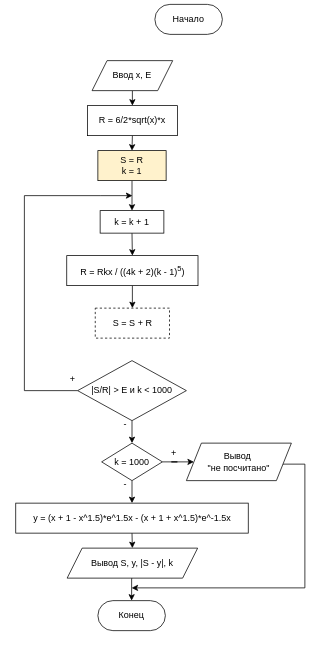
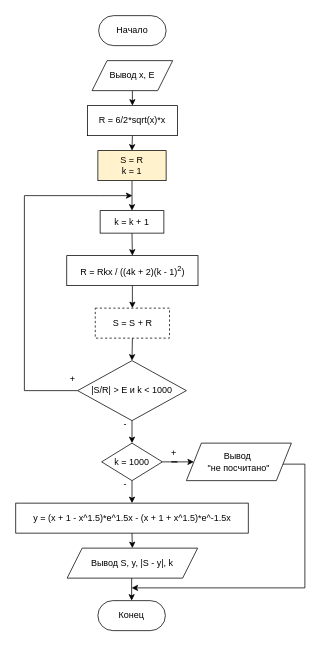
(189, 19) -> (132, 30)
(132, 75) -> (132, 75)
(133, 270) -> (133, 270)
none -> (132, 346)
